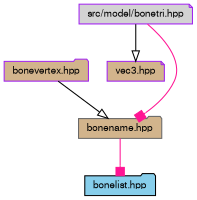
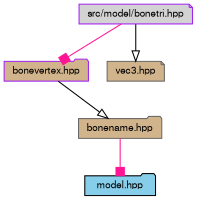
(176, 69) -> (96, 40)
(136, 71) -> (136, 71)
(120, 186) -> (120, 186)
